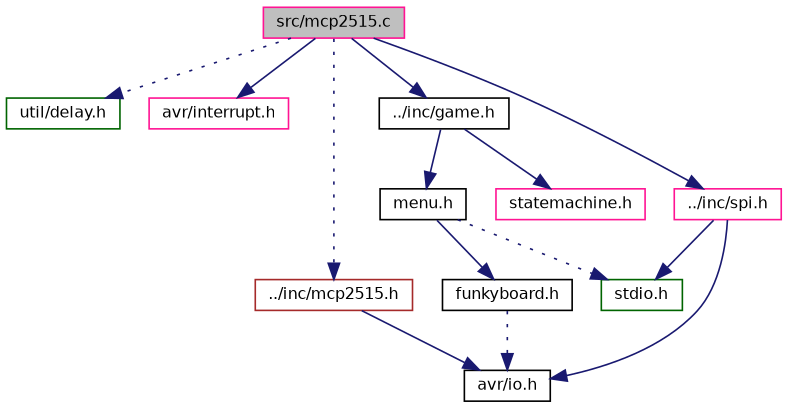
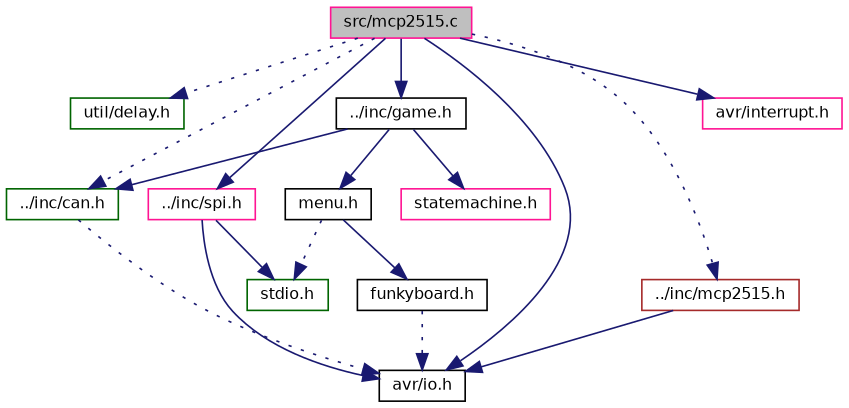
none -> (566, 192)
none -> (62, 204)
